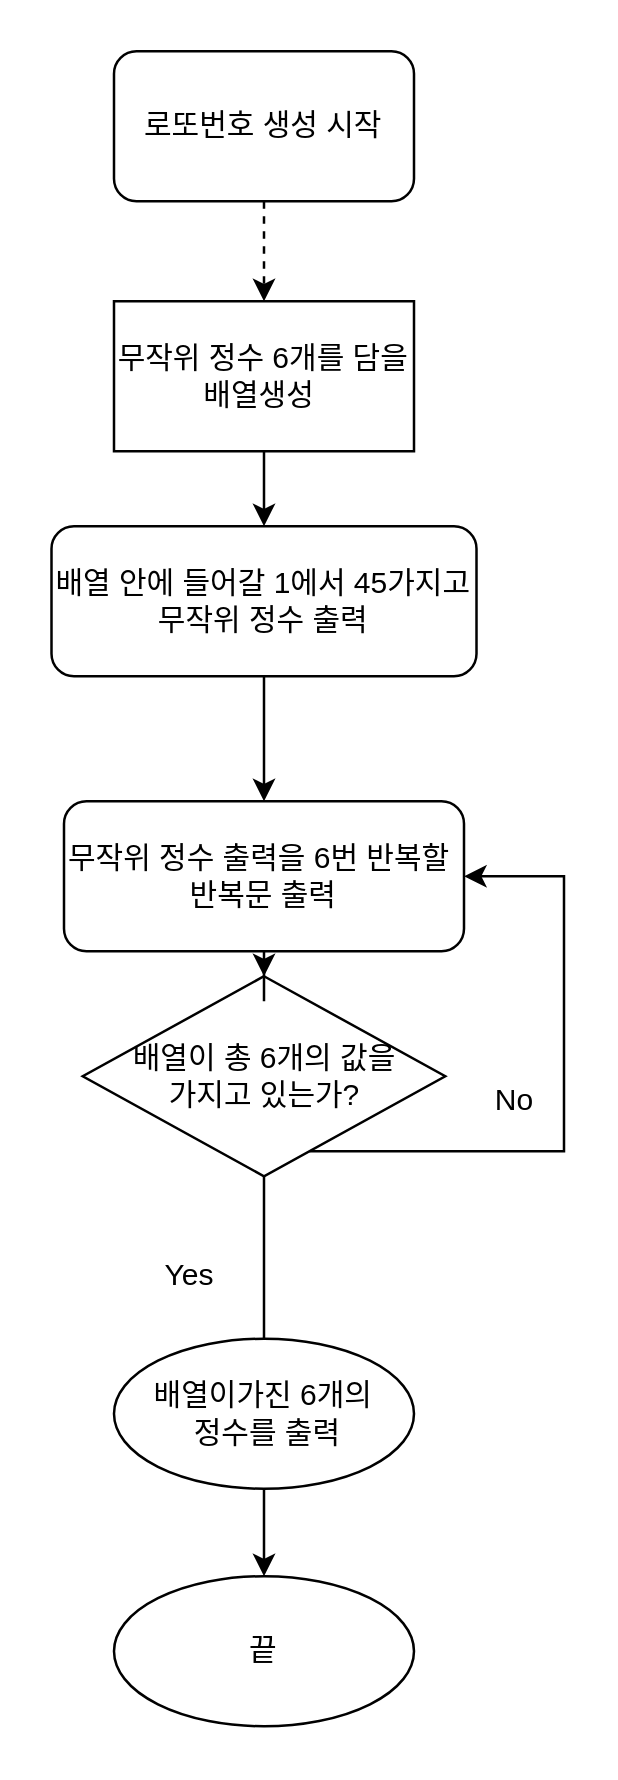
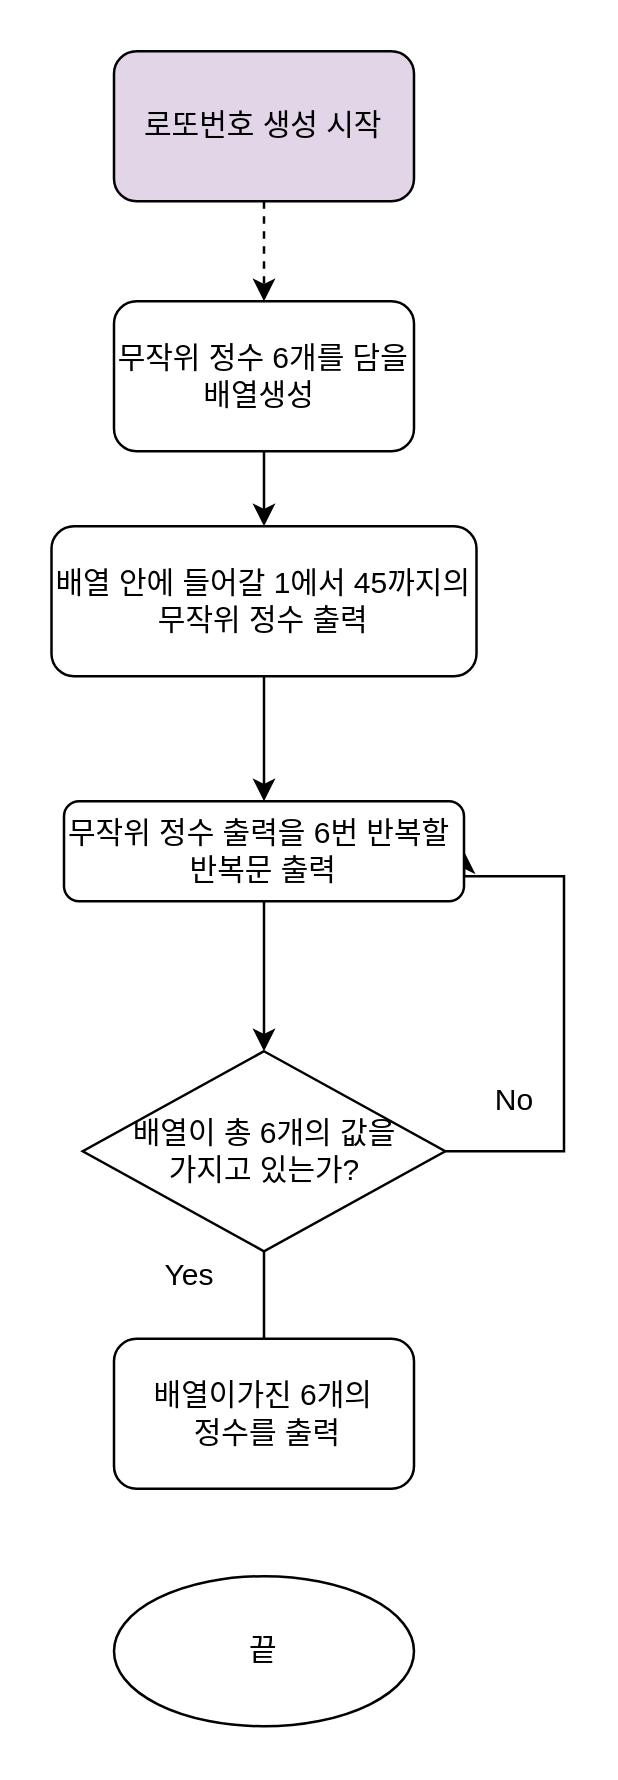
(264, 126) -> (264, 126)
(264, 376) -> (264, 376)
(264, 601) -> (264, 601)
(264, 876) -> (264, 851)
(264, 1076) -> (264, 1151)
(264, 1414) -> (264, 1414)
(264, 1537) -> none
